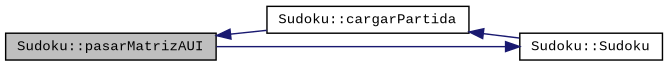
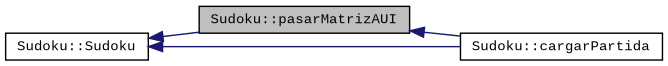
(501, 36) -> (312, 47)
